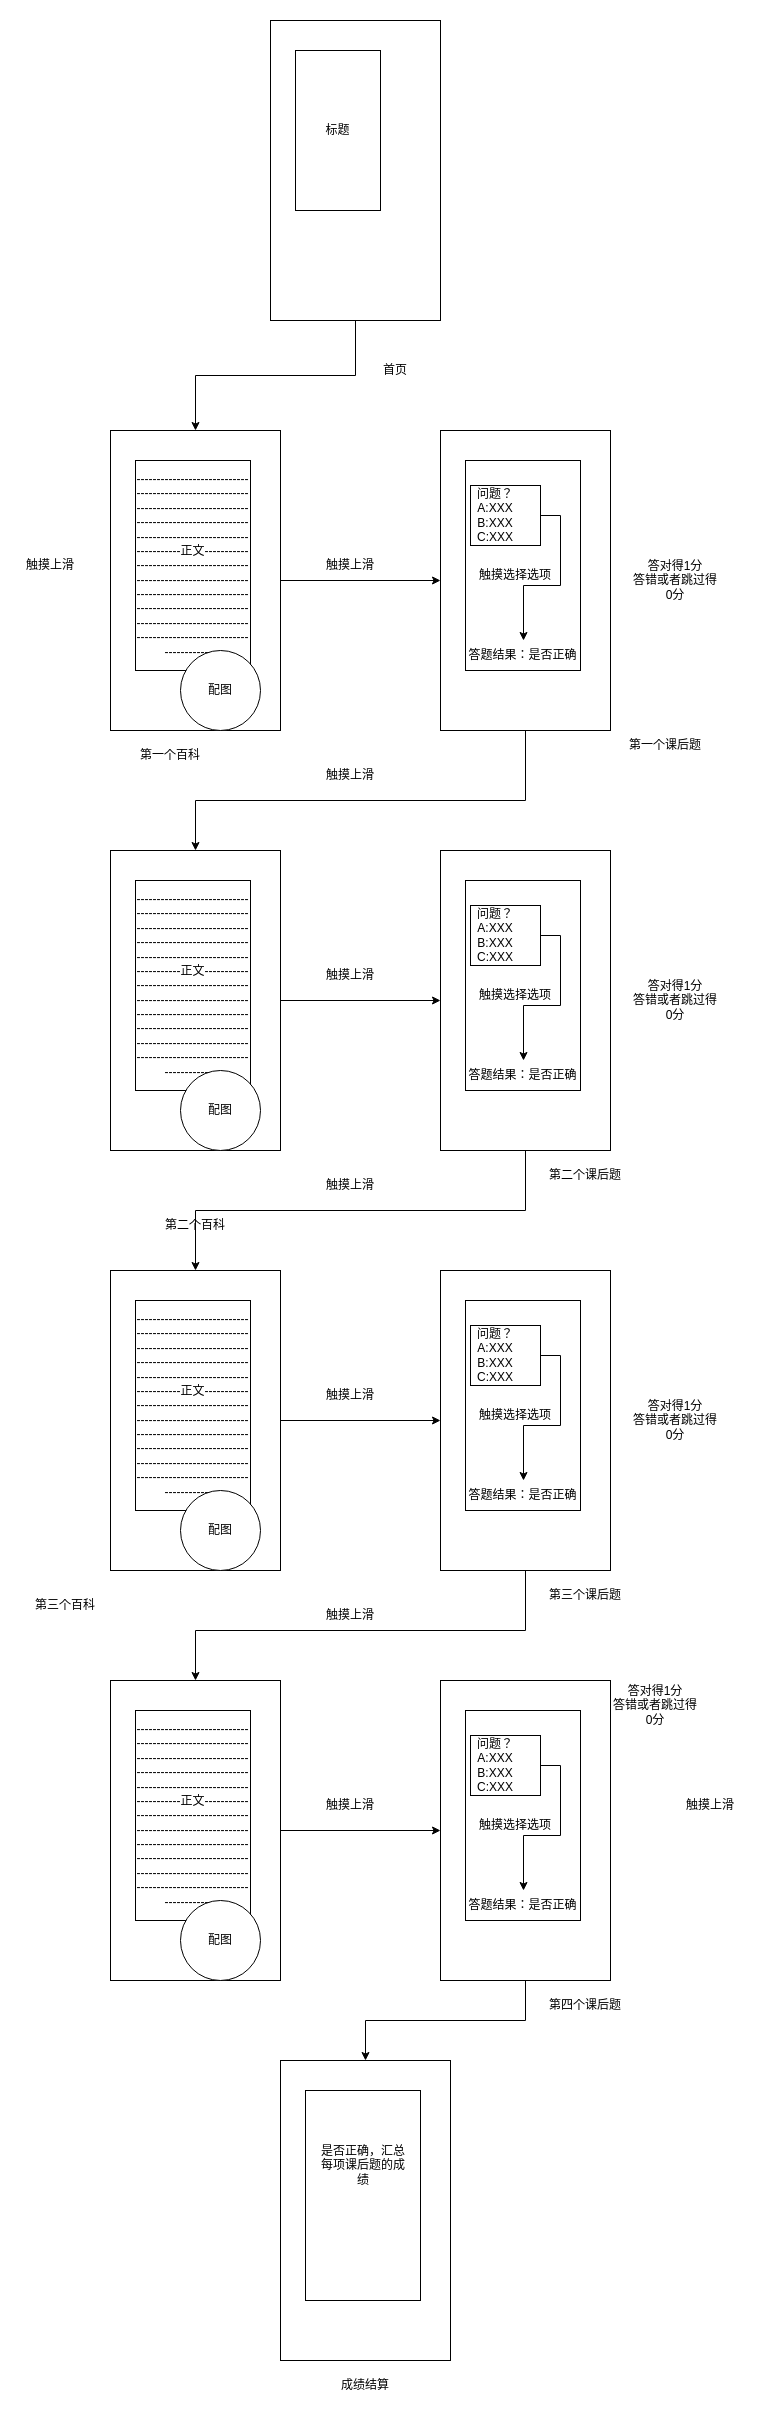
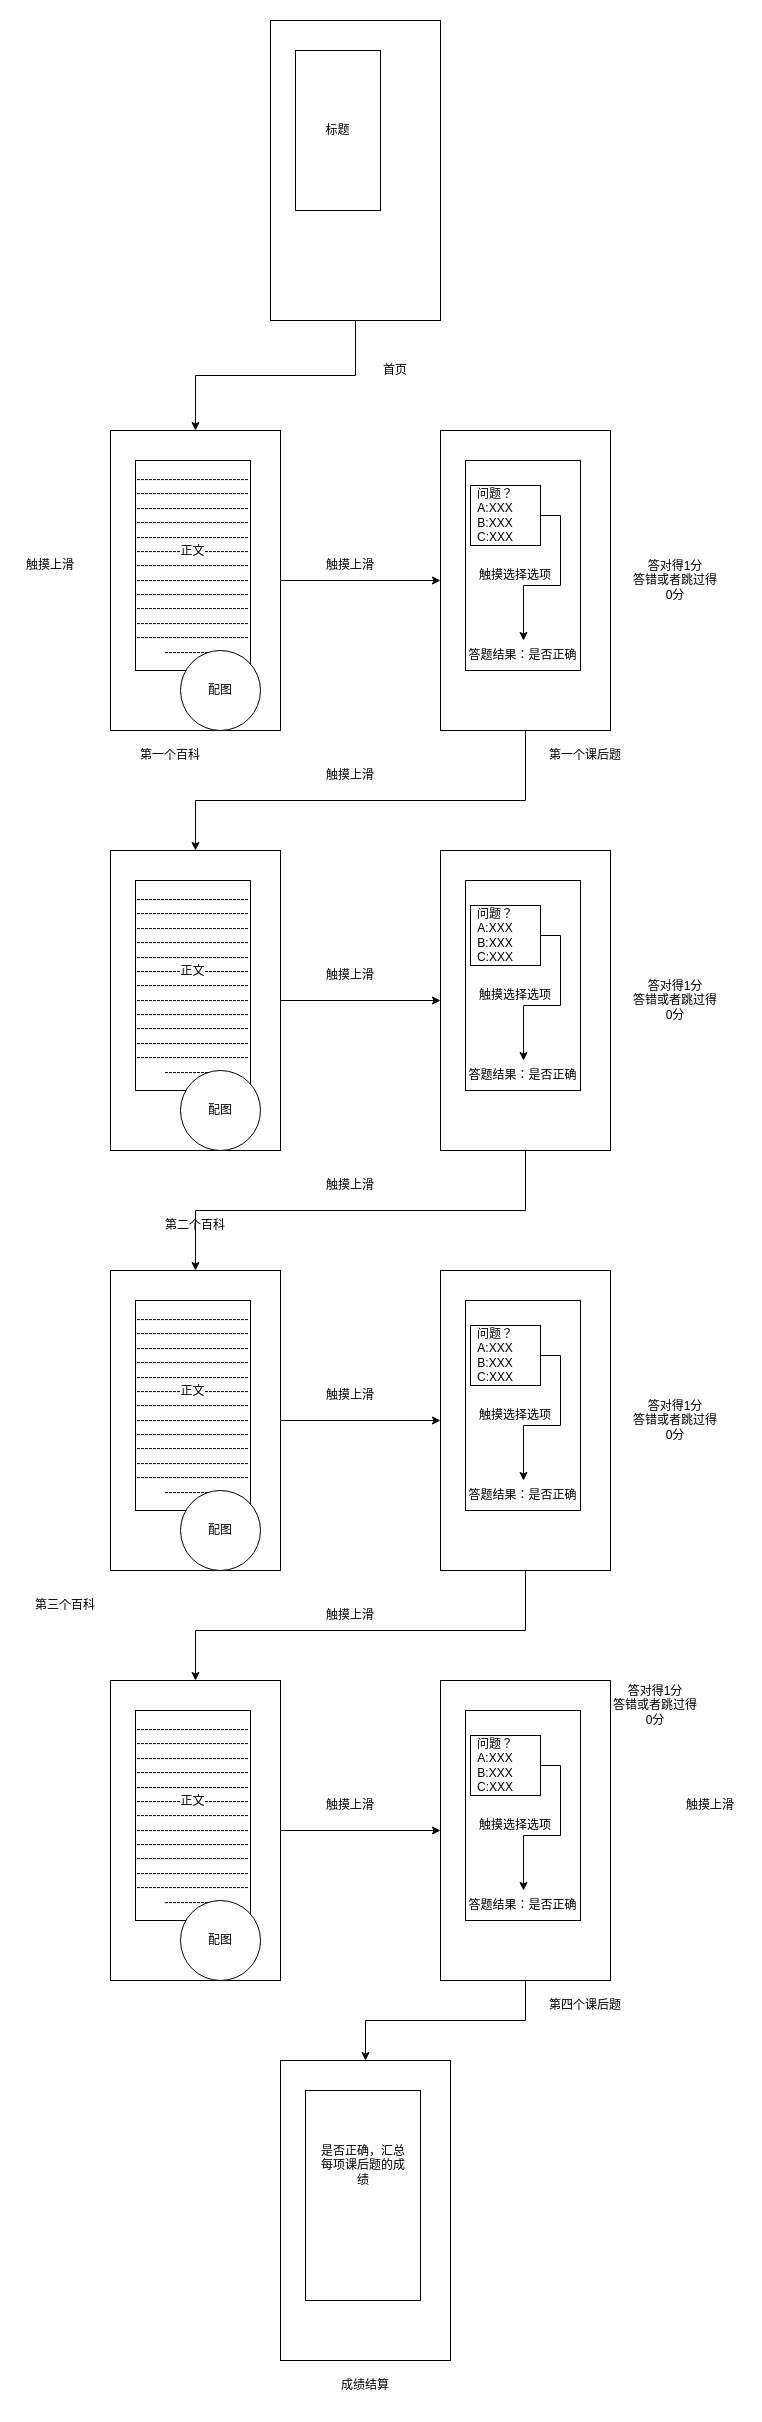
(666, 746) -> (586, 756)
(586, 1176) -> none
(586, 1596) -> none
